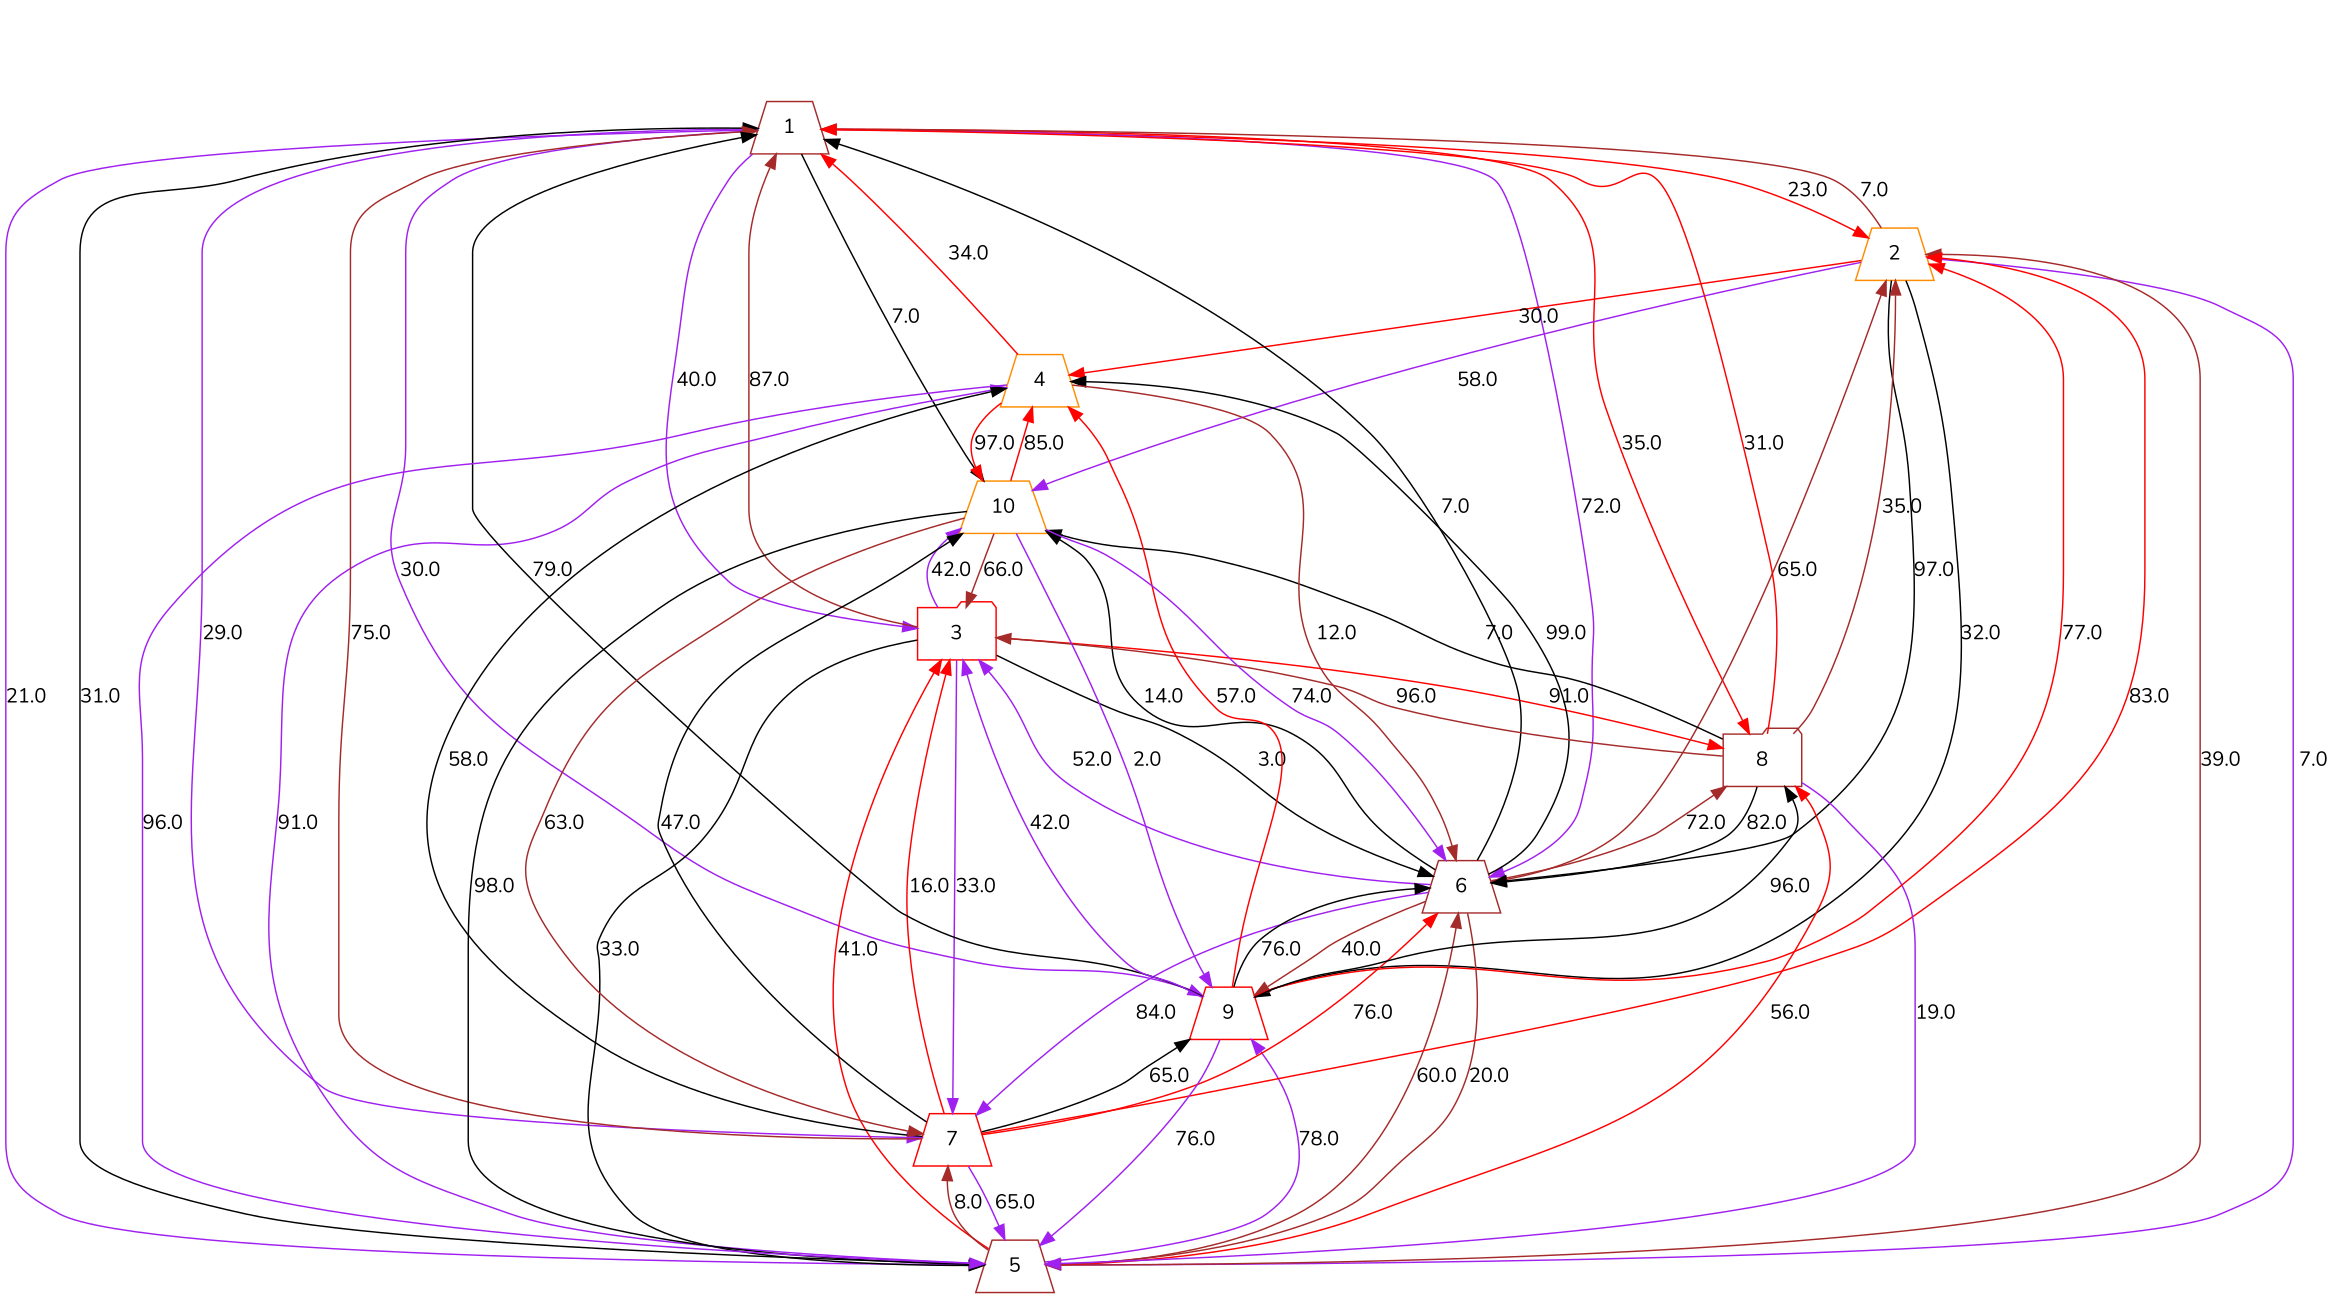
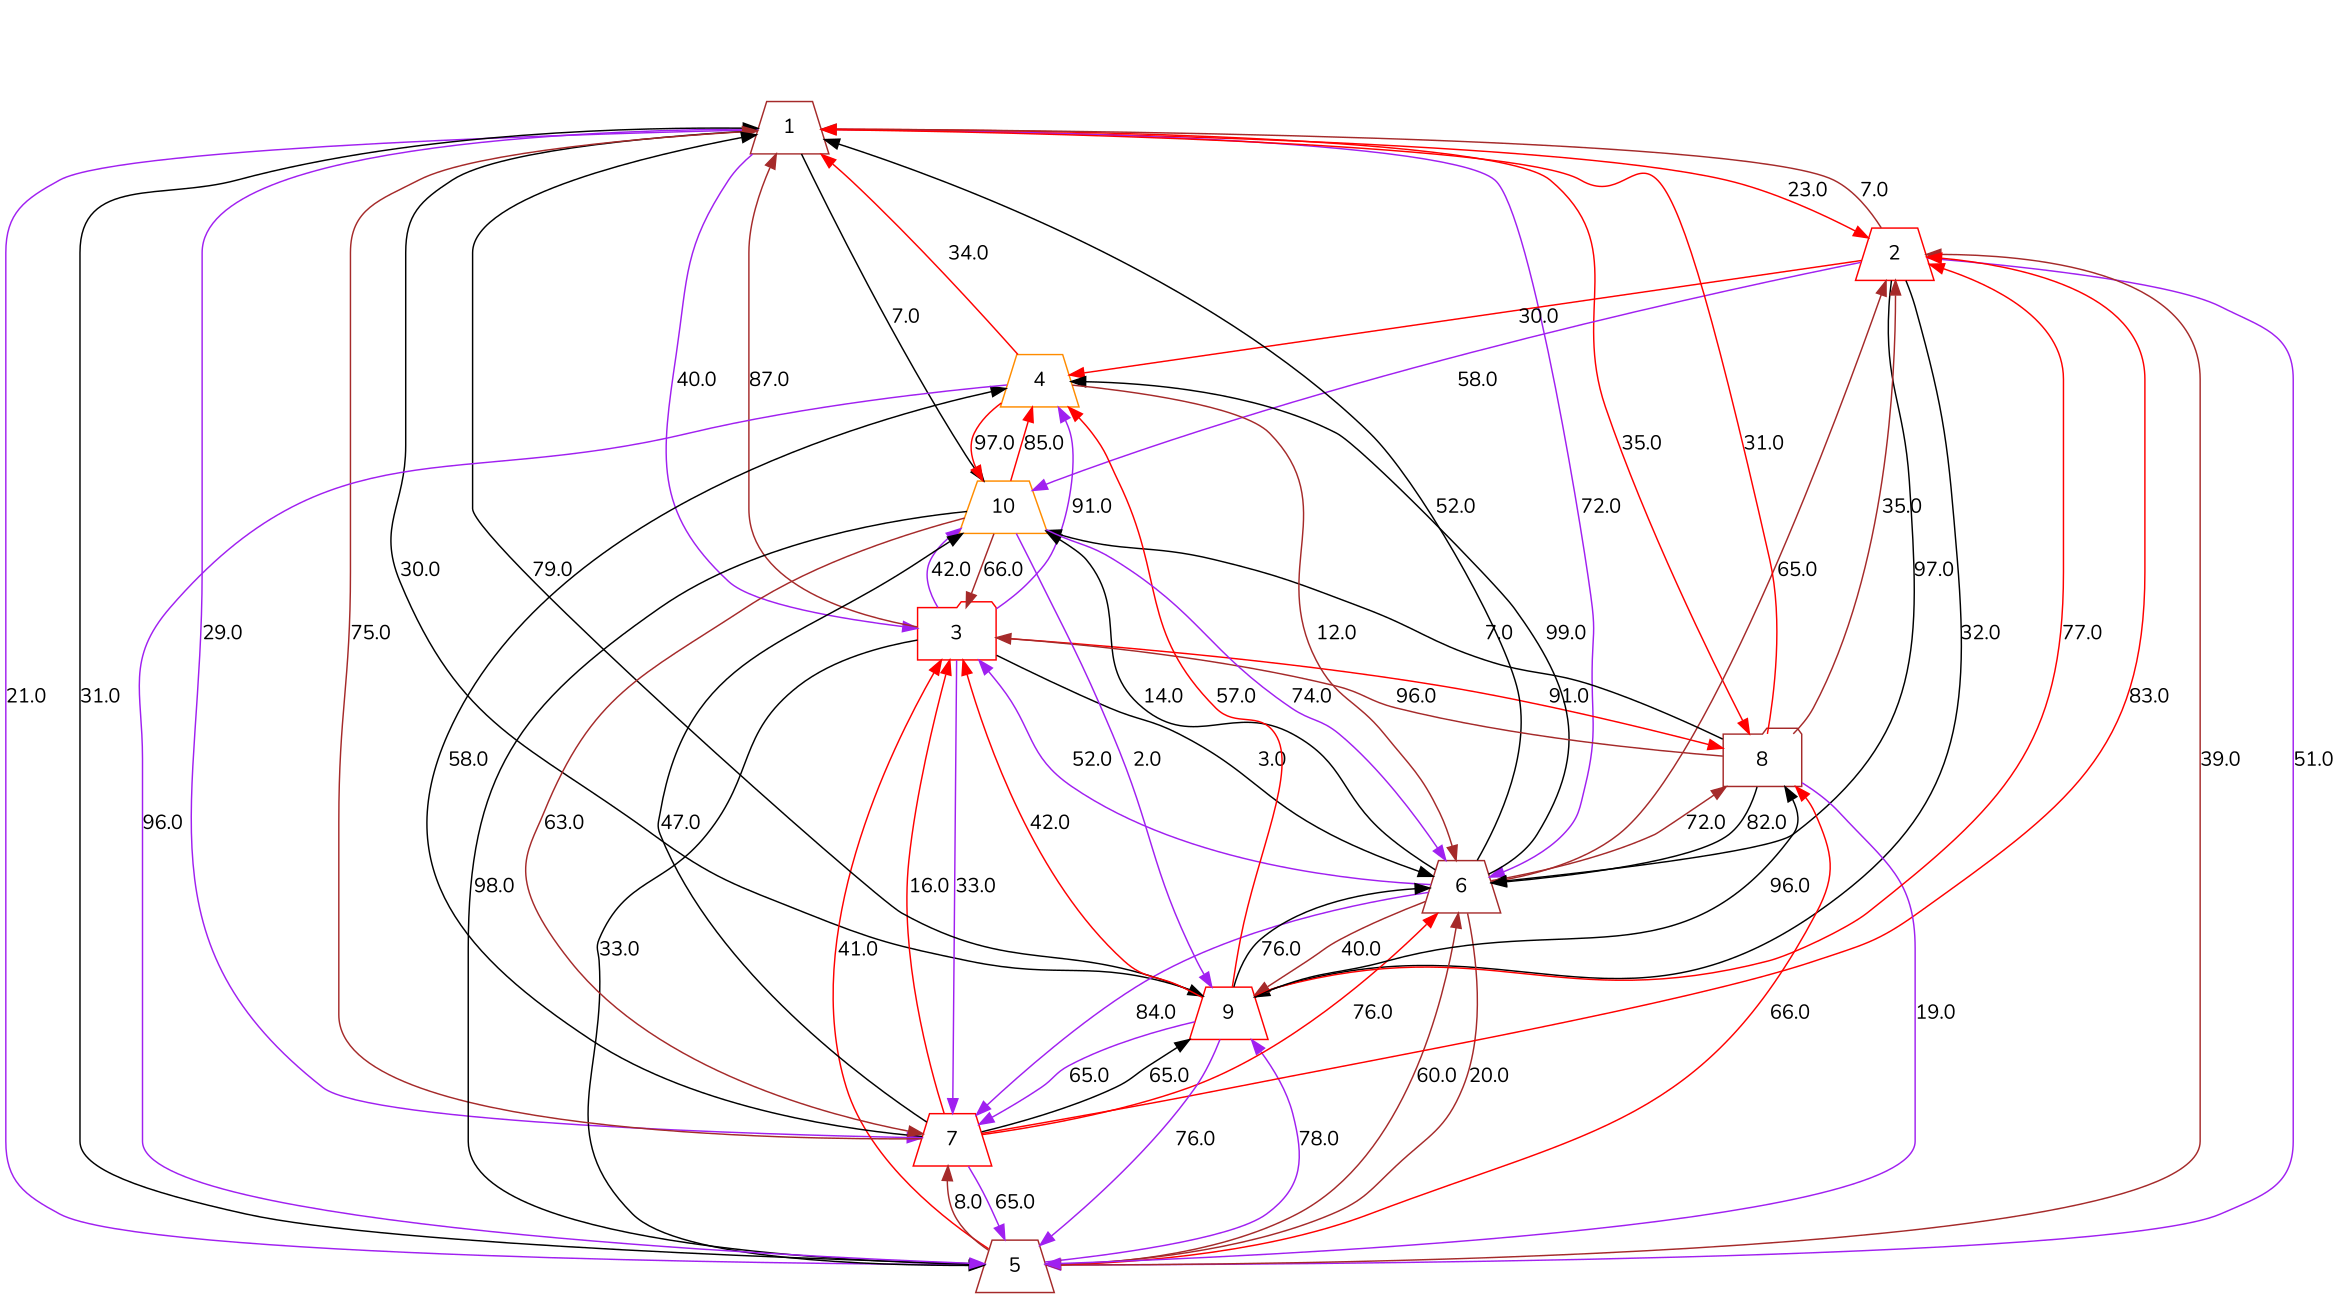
(1895, 254) -> (1895, 254)
(1456, 507) -> (1456, 507)
(446, 669) -> (446, 669)
(2314, 760) -> (2314, 760)
(275, 840) -> (1062, 526)
(1049, 866) -> (1049, 866)
(1790, 1013) -> (1790, 1013)
none -> (1087, 1057)
